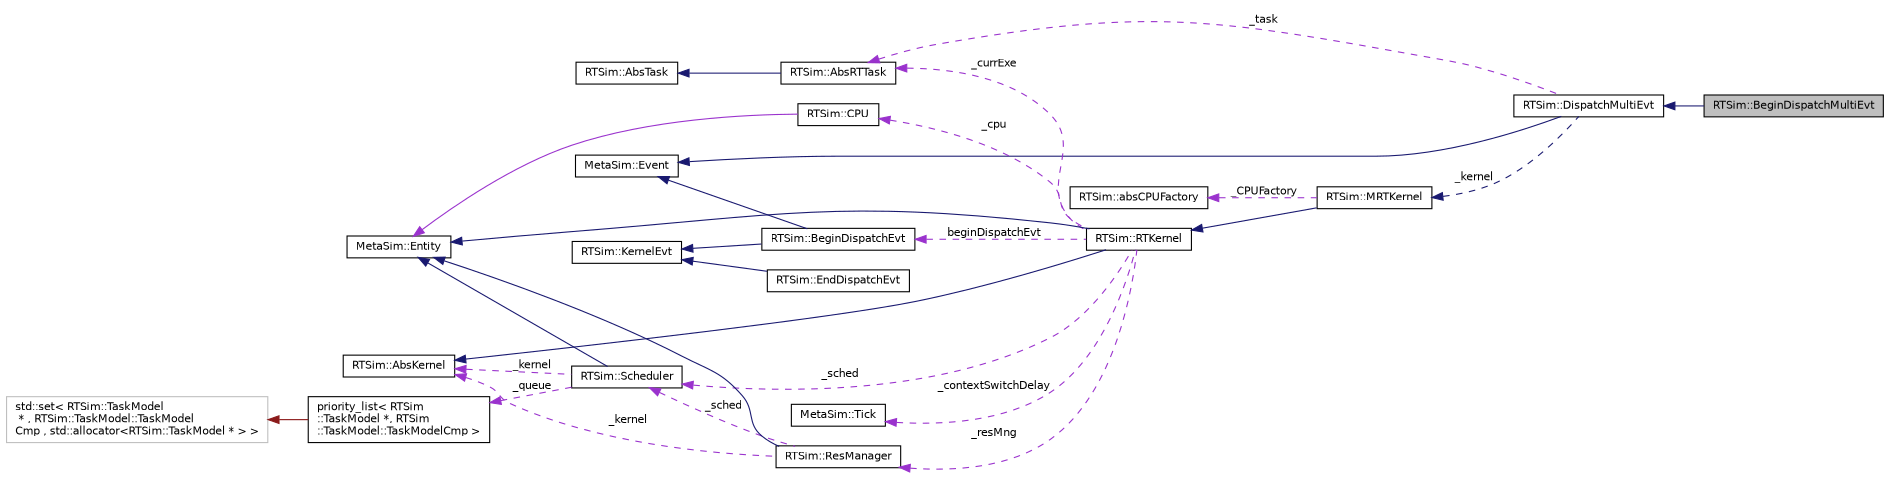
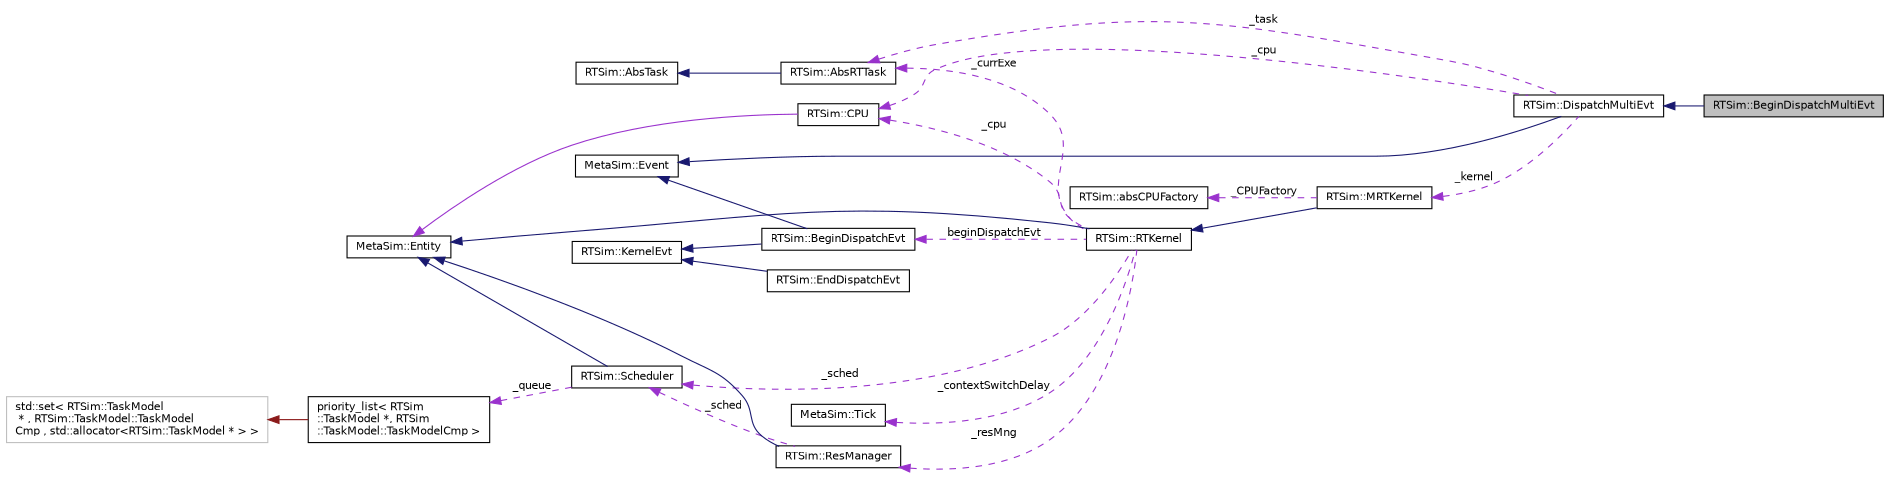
none -> (1202, 54)
(1519, 170) -> (1519, 170)
(399, 366) -> none
